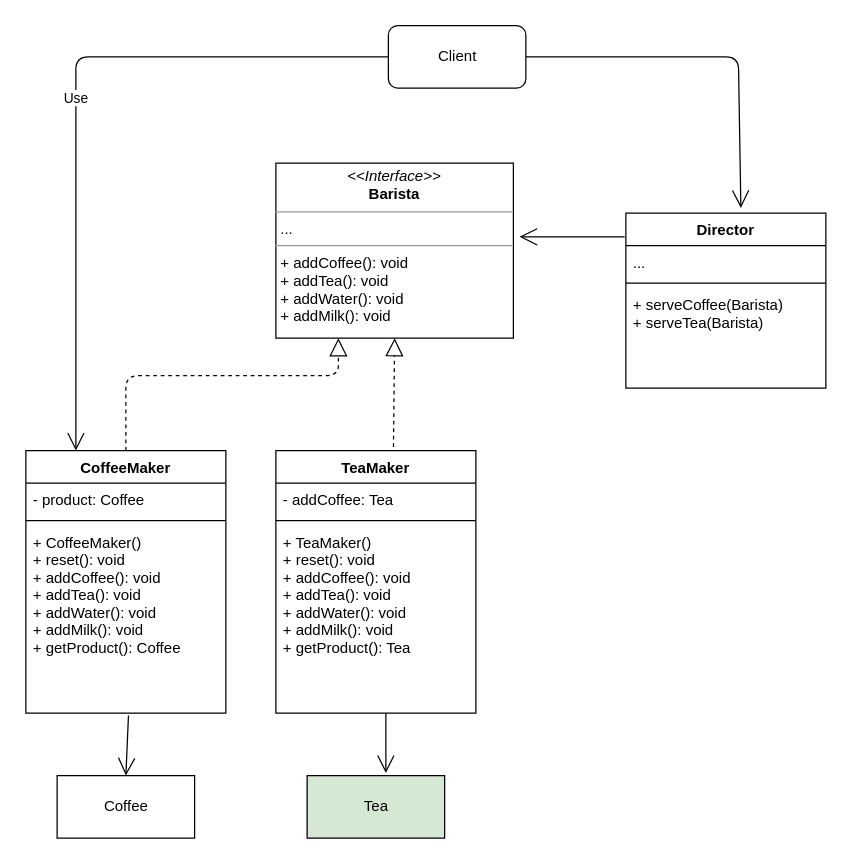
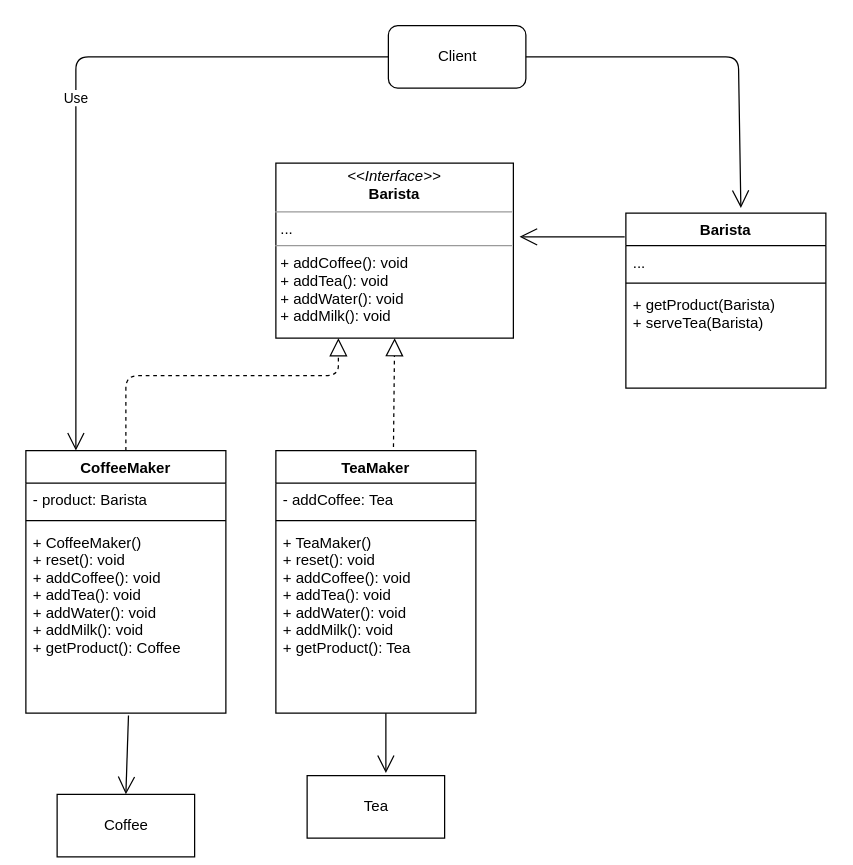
(725, 230) -> (725, 230)
(721, 305) -> (717, 305)
(98, 500) -> (100, 500)
(126, 807) -> (126, 826)
(376, 807) -> (376, 807)
